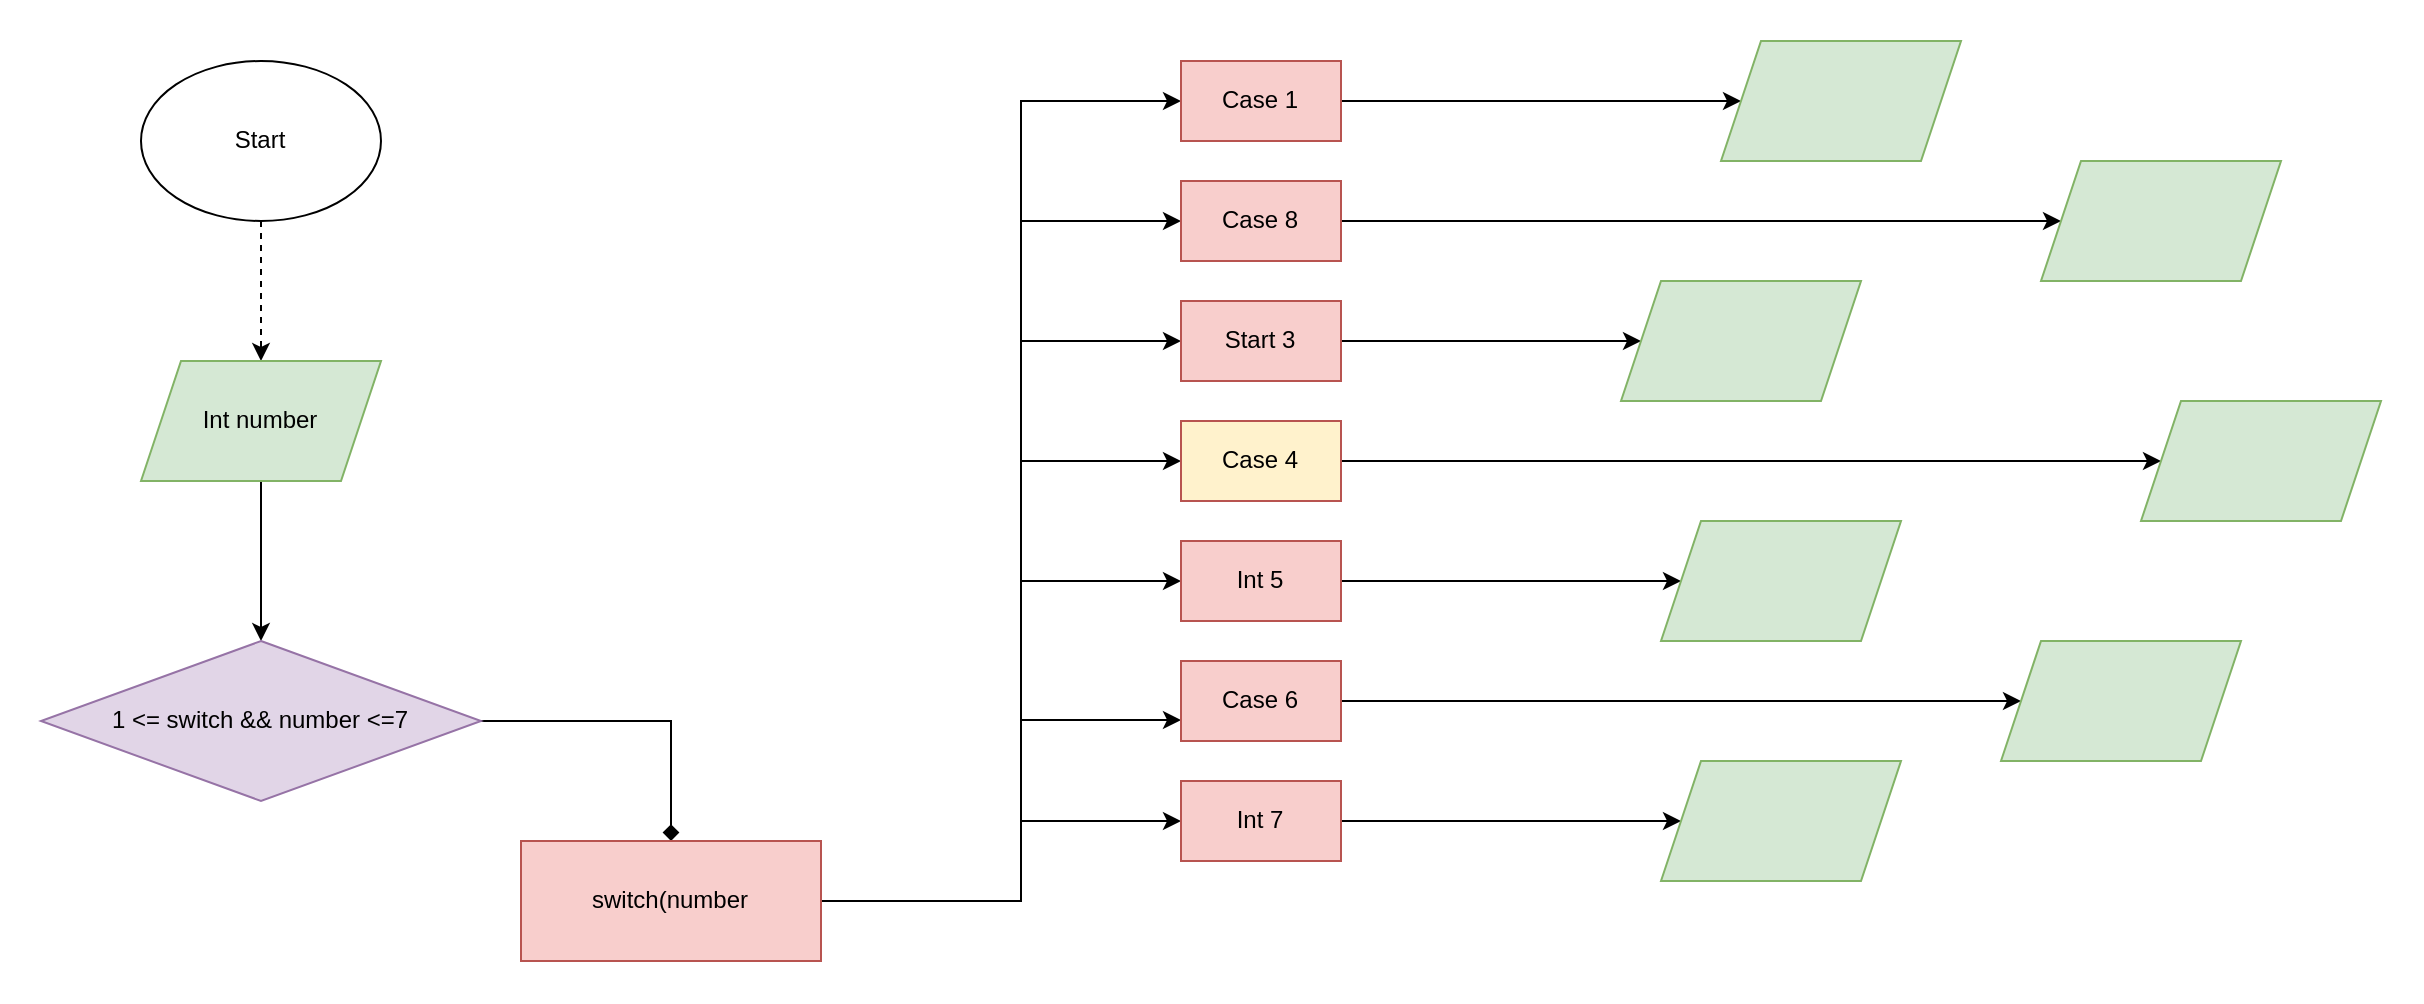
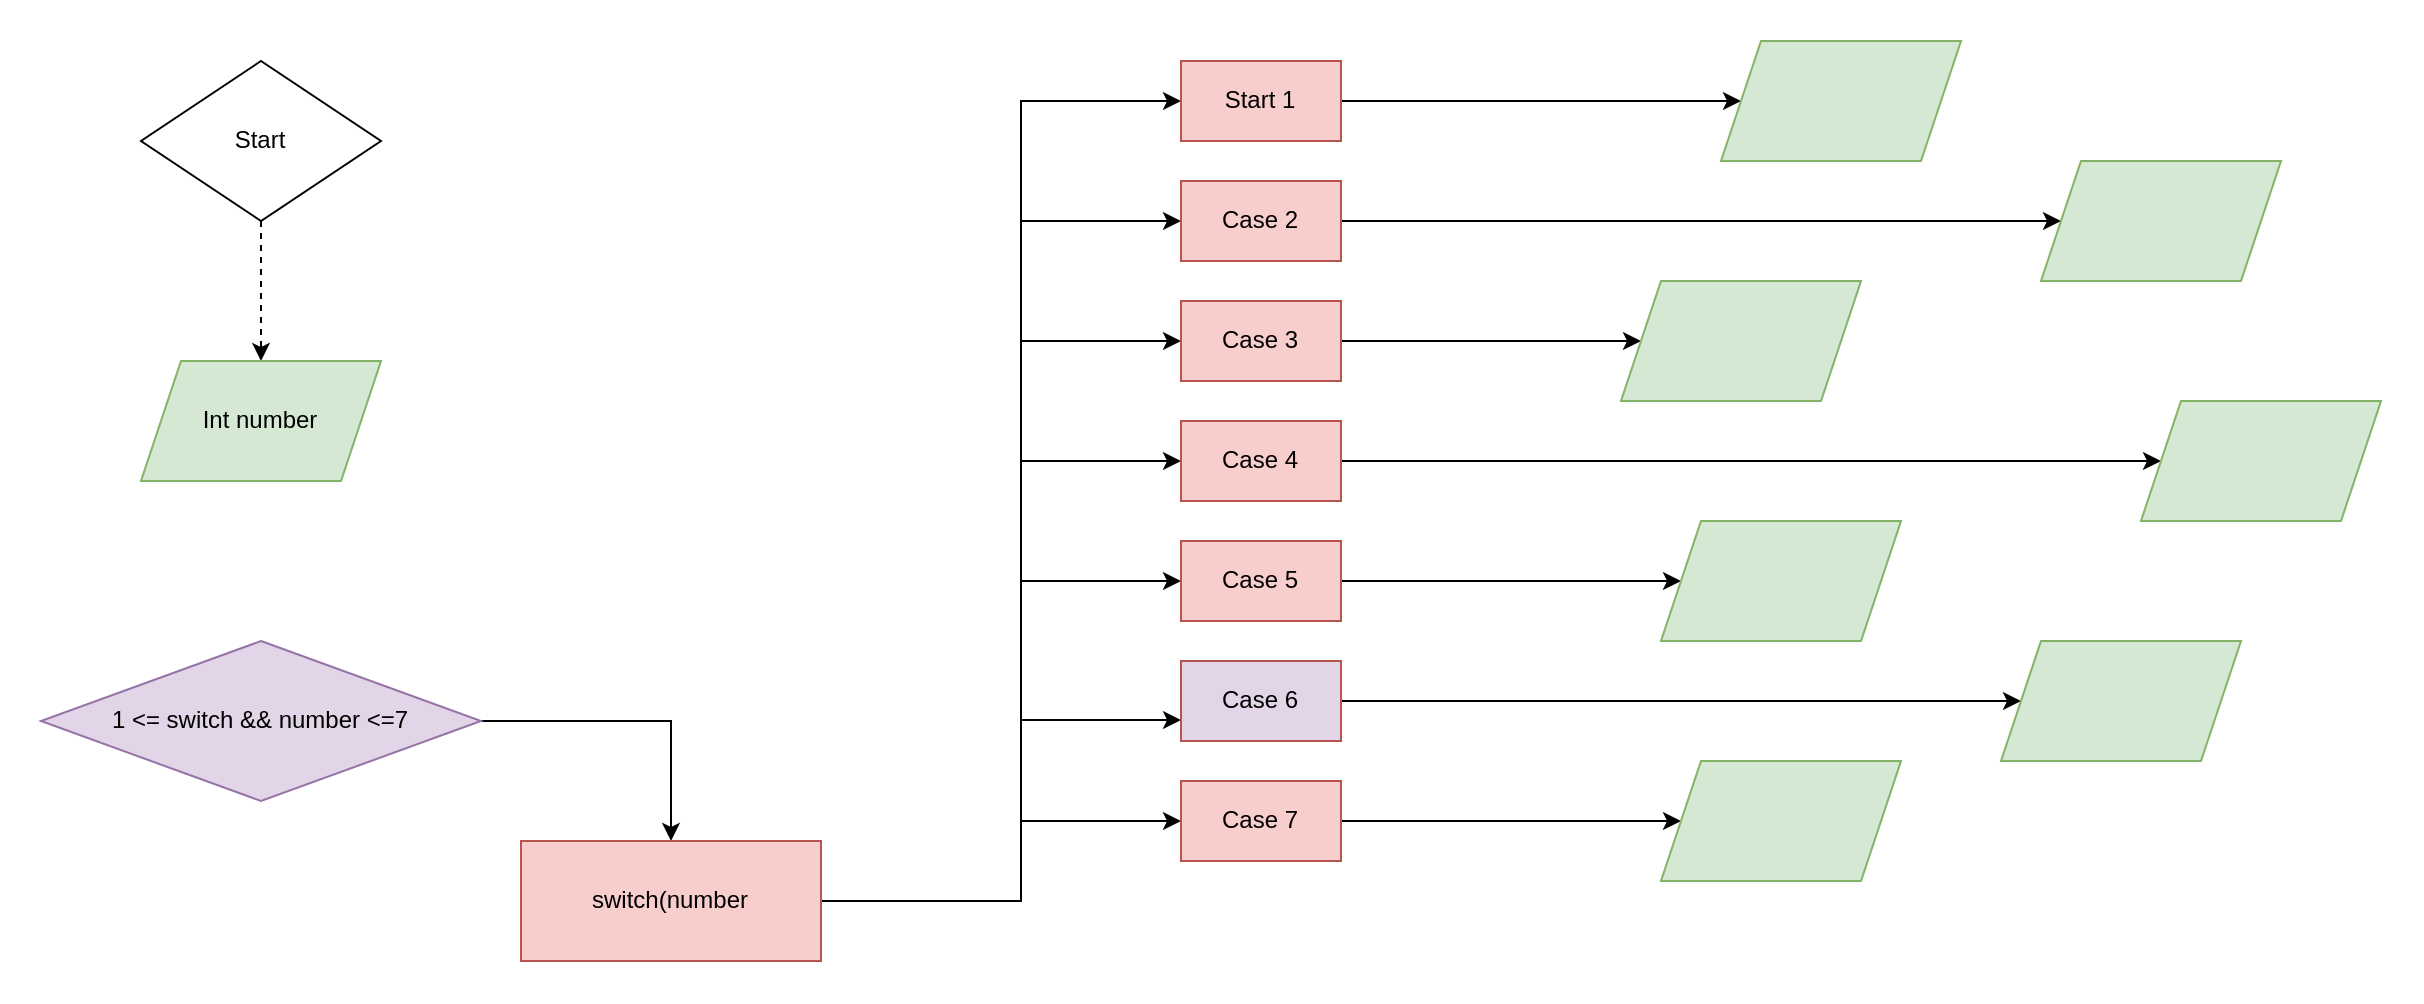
(1261, 101) -> (1261, 101)
(261, 141) -> (261, 141)
(1261, 221) -> (1261, 221)
(1261, 341) -> (1261, 341)
(1261, 461) -> (1261, 461)
(261, 554) -> none
(1261, 581) -> (1261, 581)
(1261, 701) -> (1261, 701)
(1261, 821) -> (1261, 821)
(671, 825) -> (671, 826)
